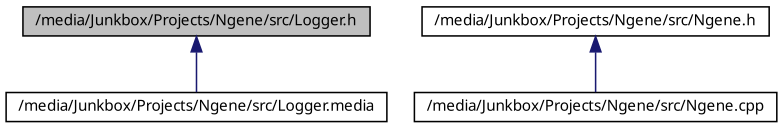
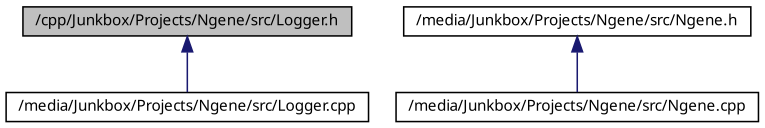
(196, 21) -> (187, 21)
(196, 107) -> (187, 107)
